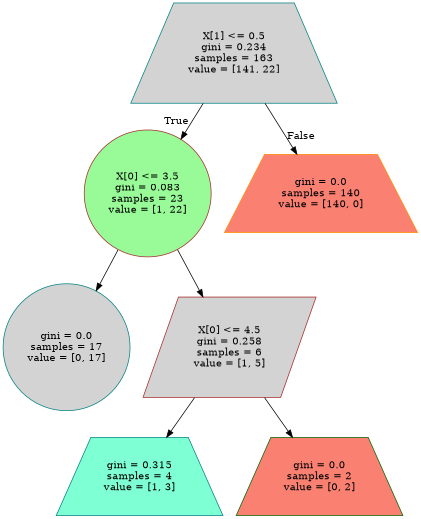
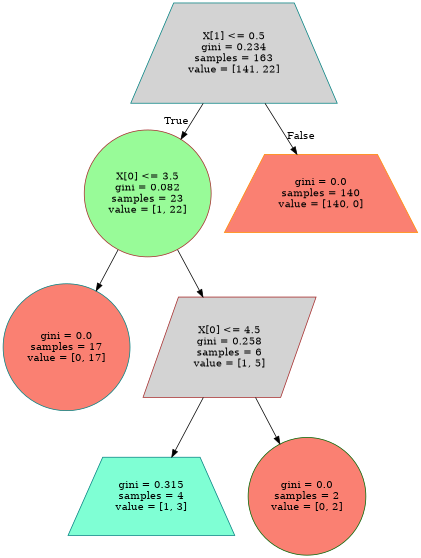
(148, 193) -> (148, 193)
(67, 347) -> (67, 347)
(320, 476) -> (307, 496)
